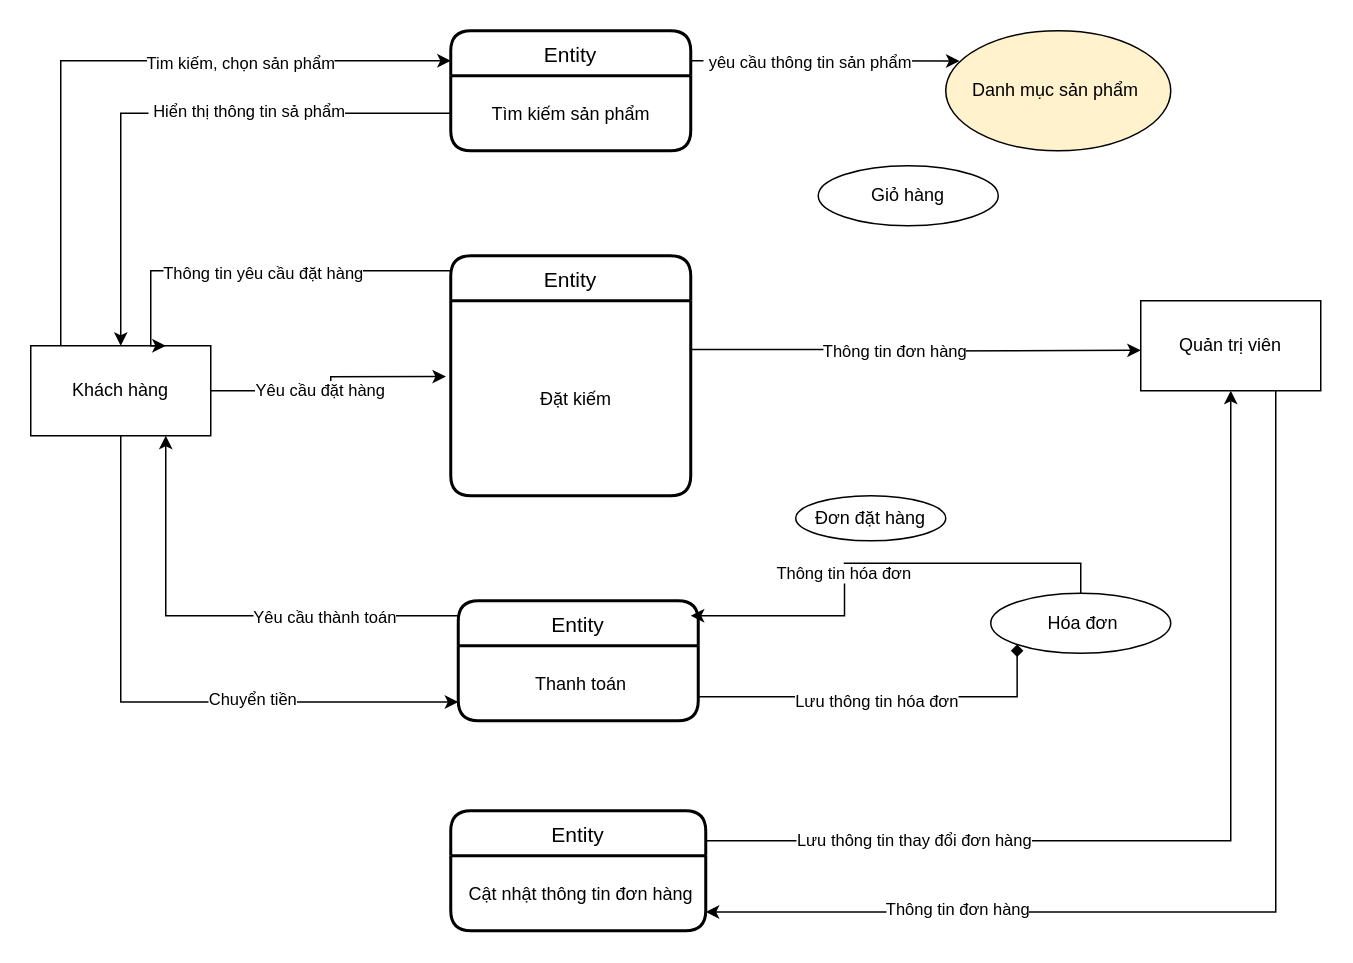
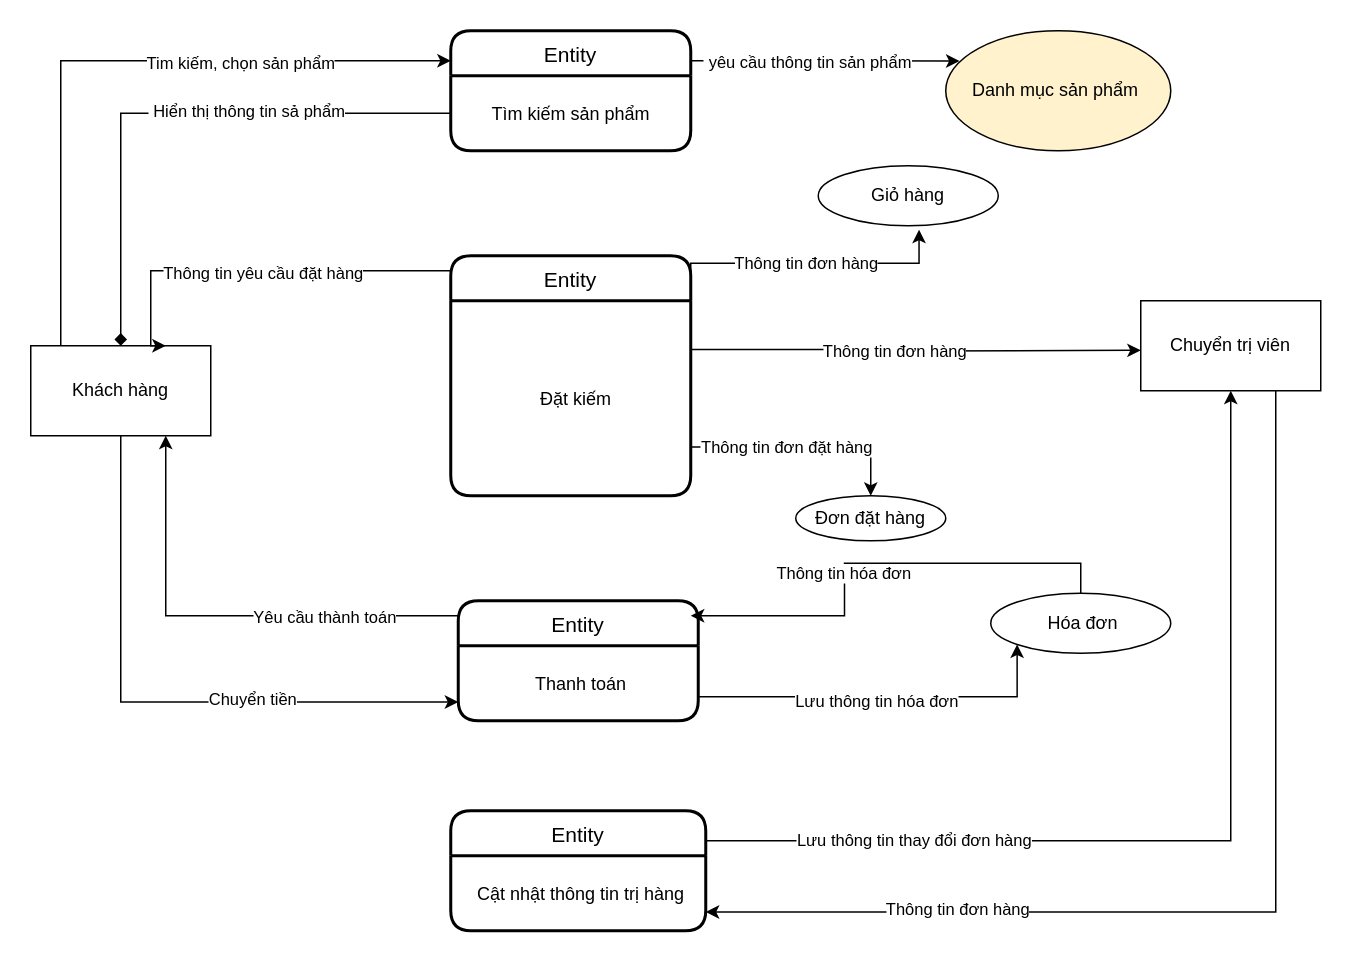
none -> (814, 263)
(121, 334) -> (121, 333)
(1231, 346) -> (1231, 346)
(330, 391) -> none
none -> (801, 447)
(1017, 657) -> (1017, 656)
(581, 894) -> (581, 894)
